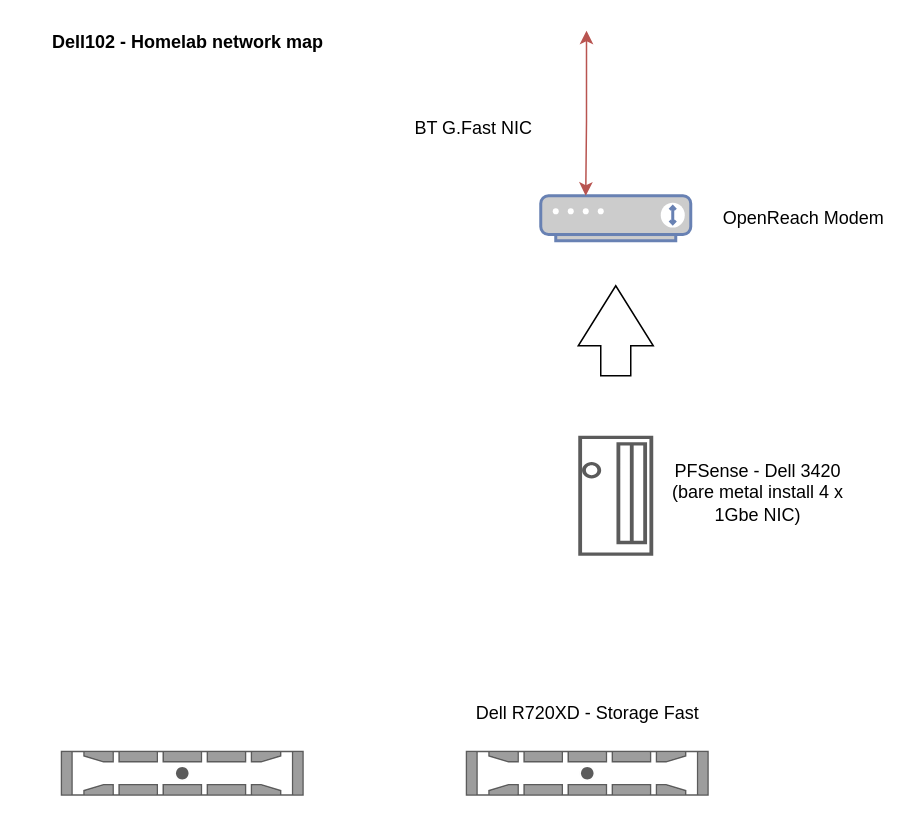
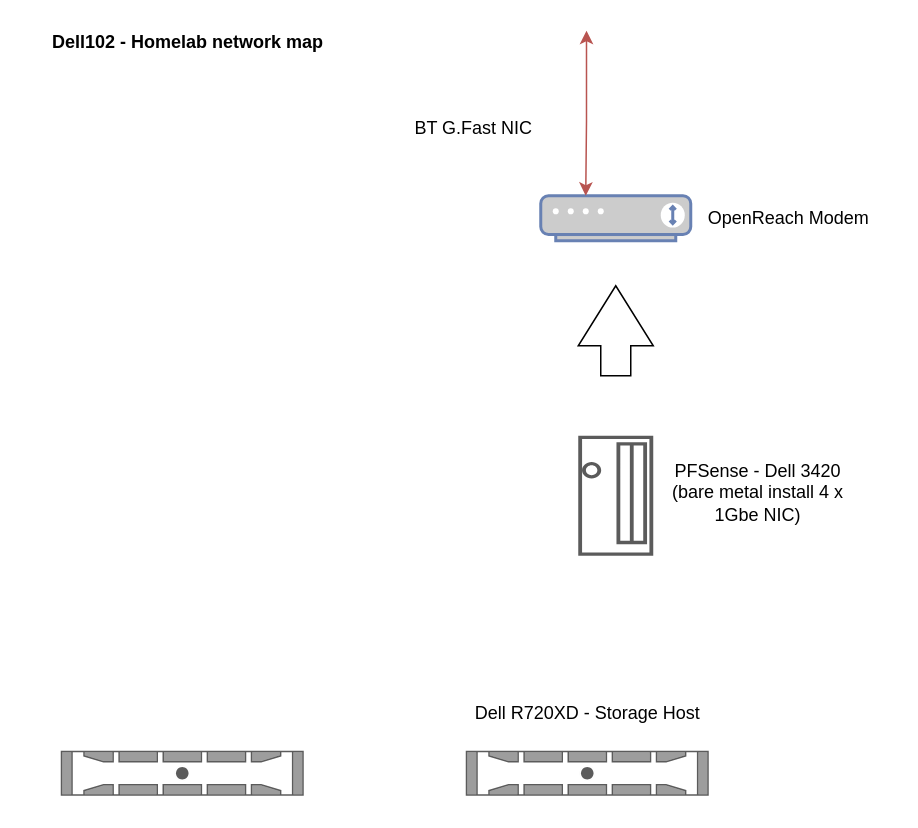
(803, 218) -> (788, 218)
(588, 713) -> (588, 713)
